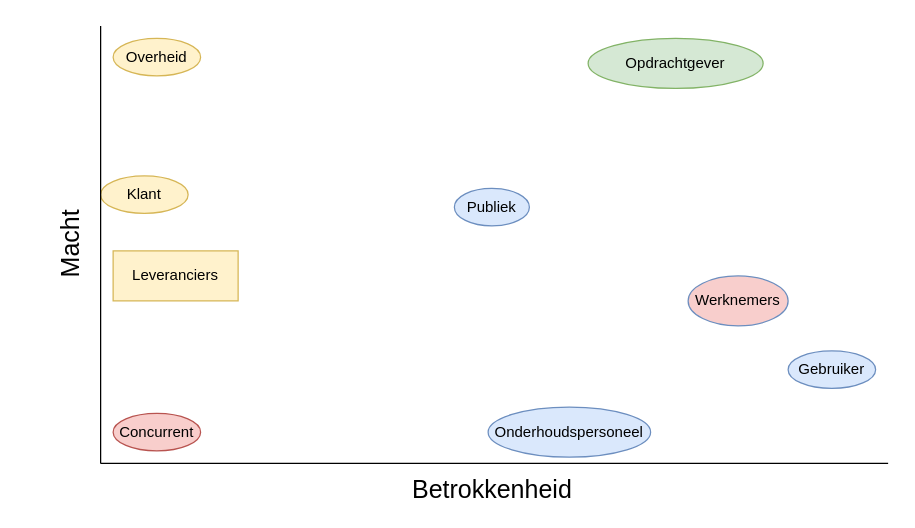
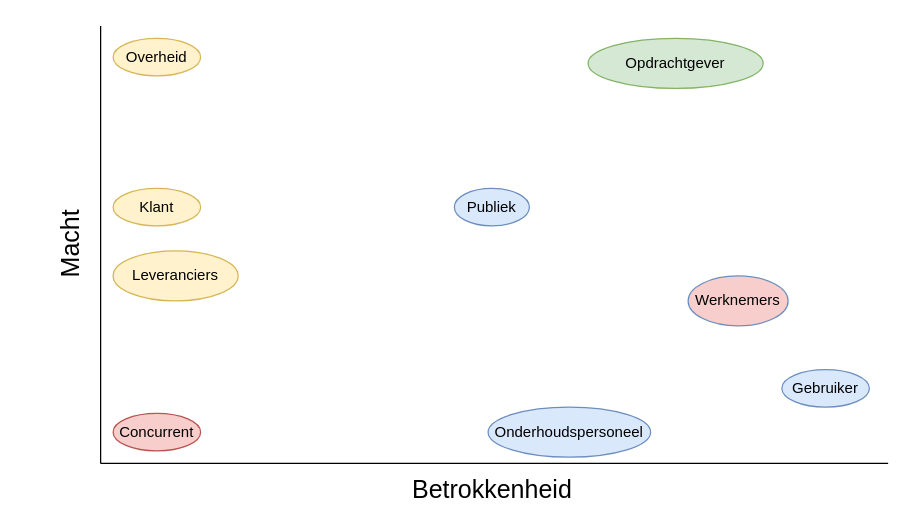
(144, 194) -> (157, 207)
(176, 276) -> (176, 276)
(832, 369) -> (826, 388)
